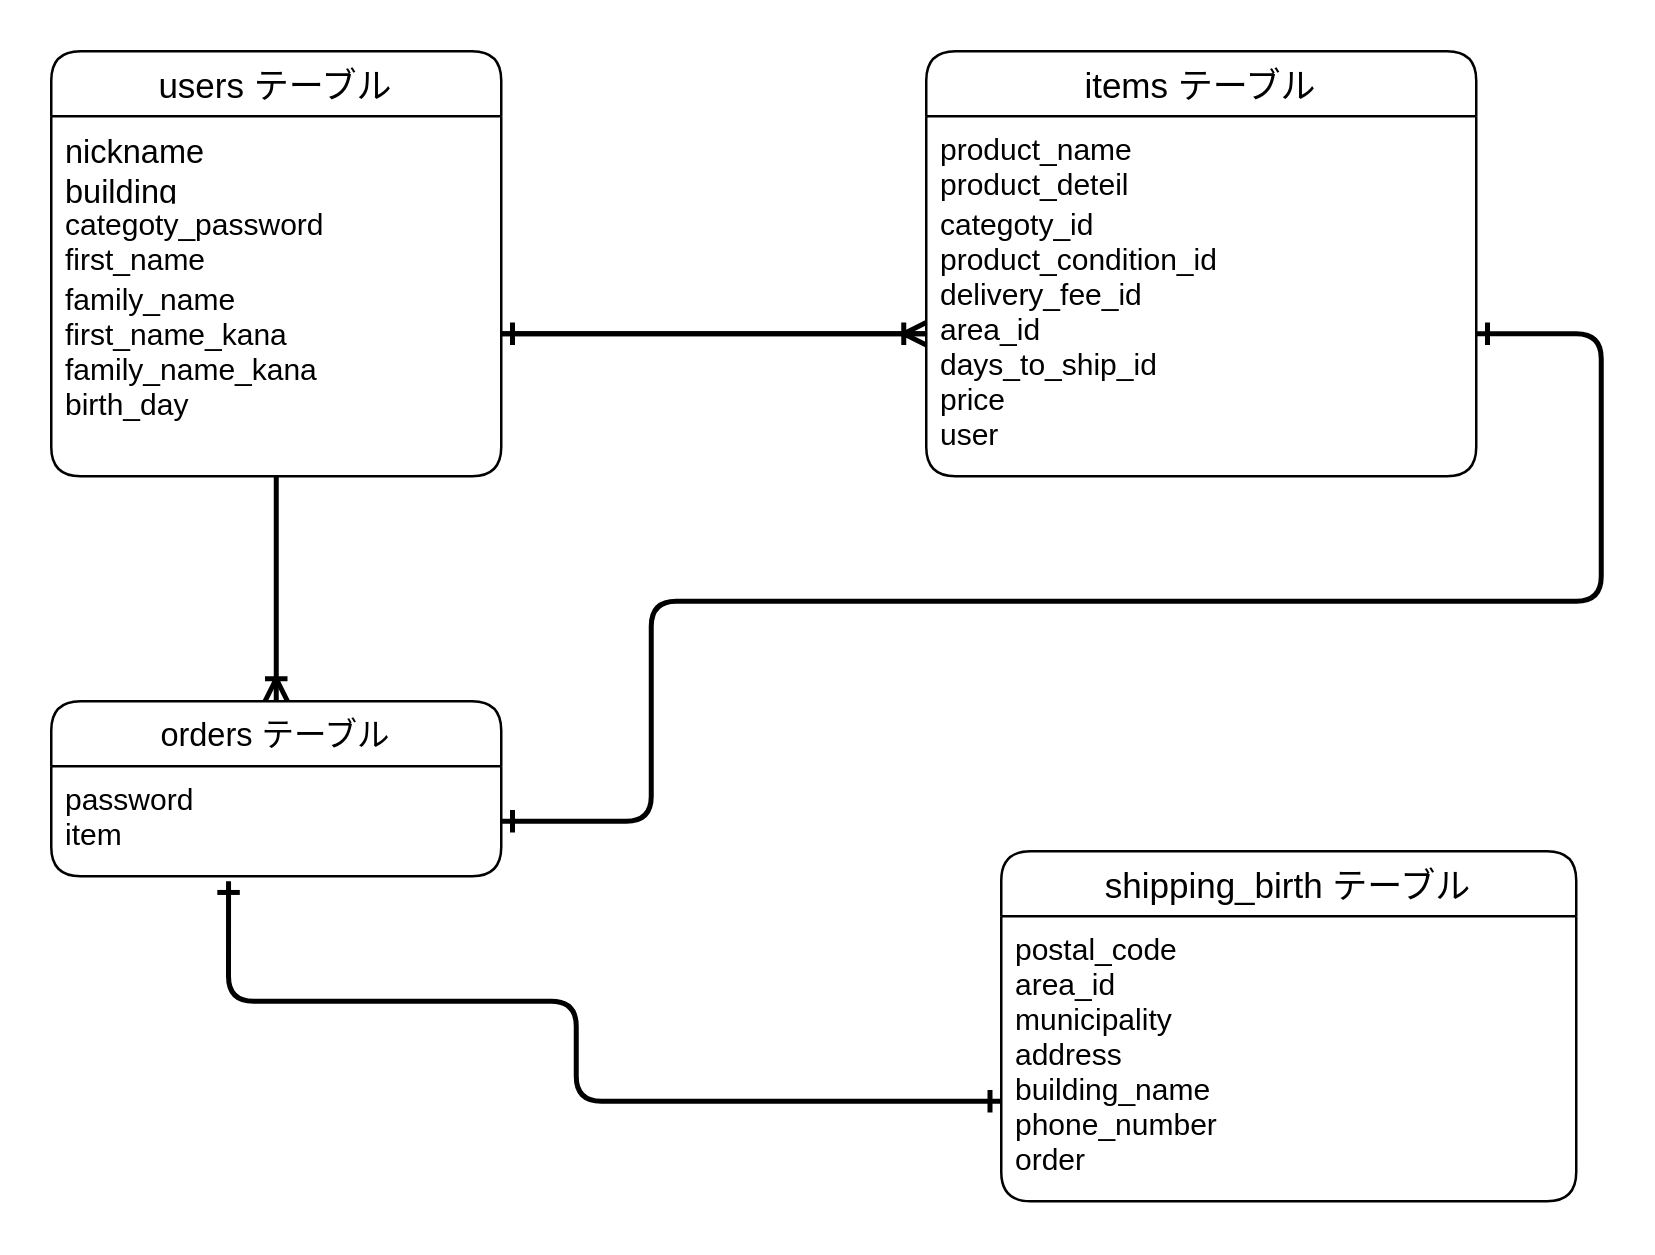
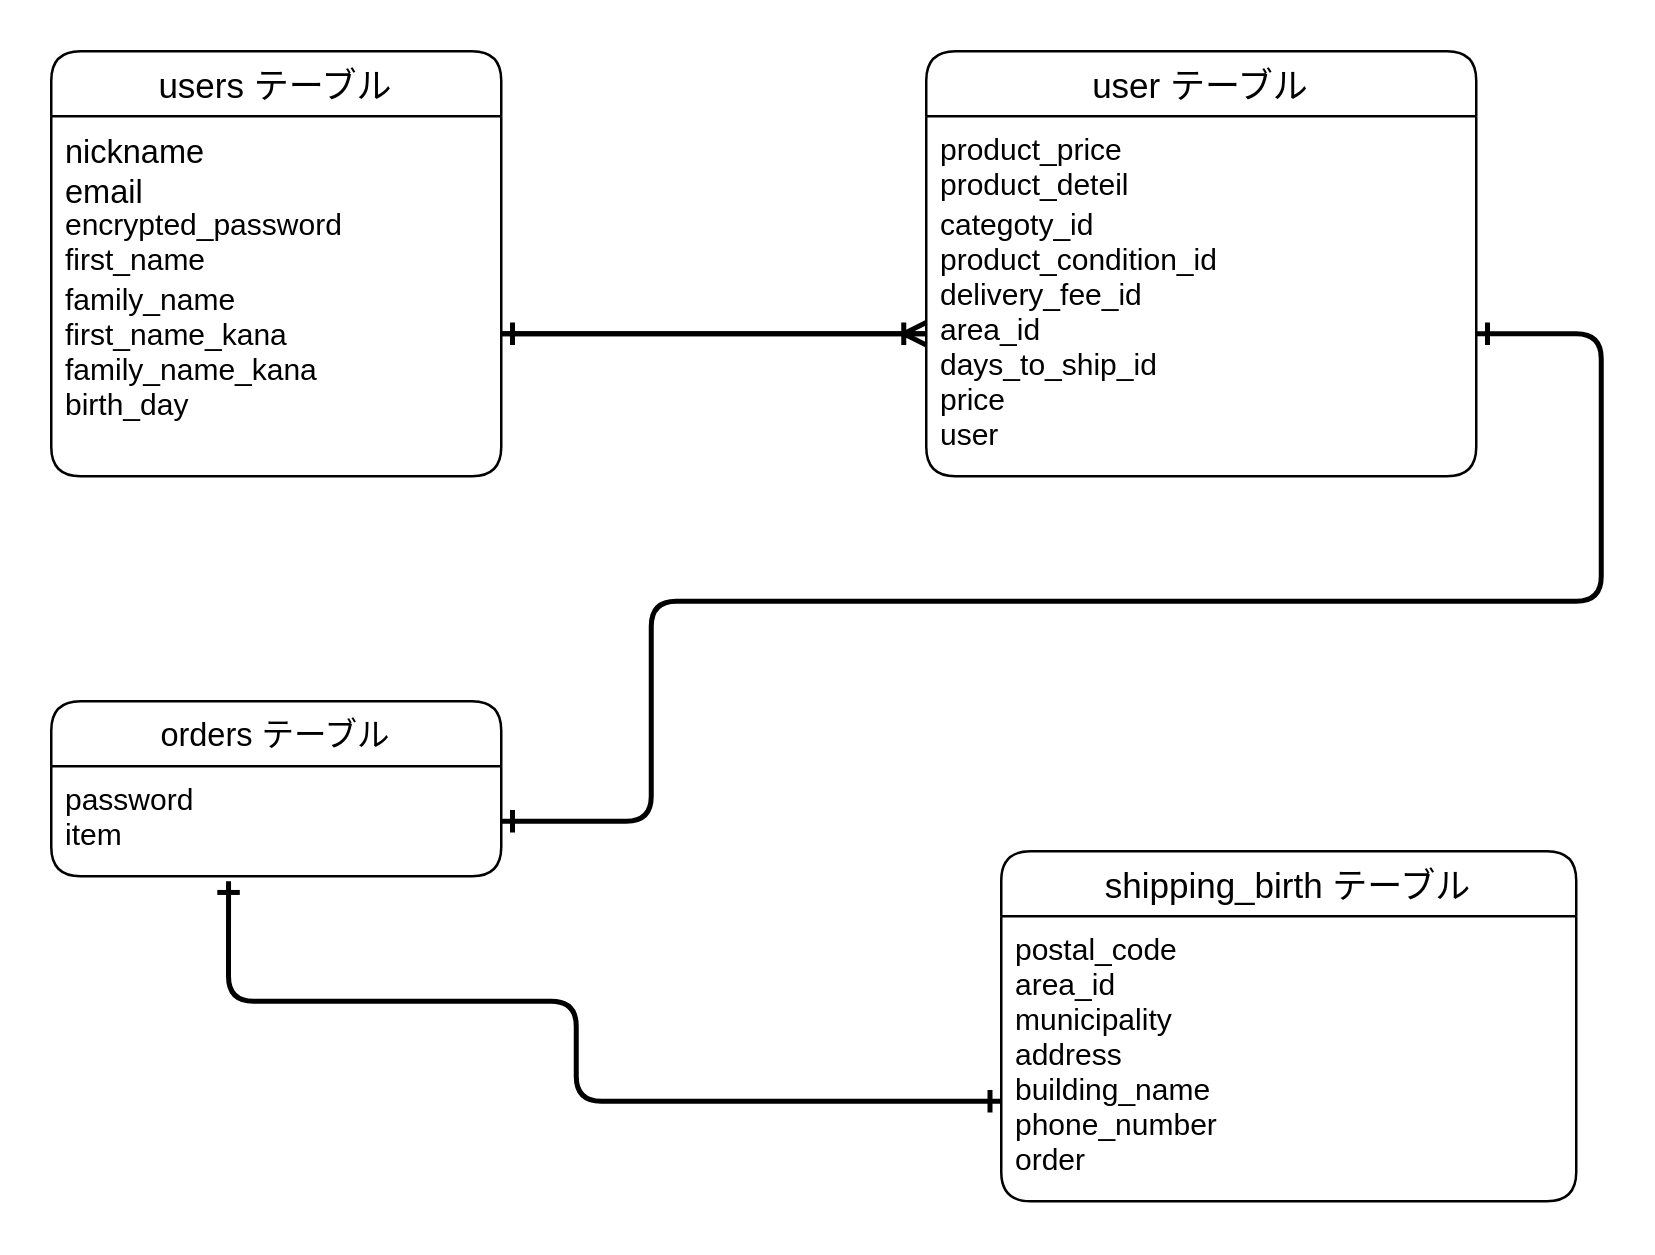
(1200, 86) -> (1200, 86)
(1041, 150) -> (1045, 150)
(134, 152) -> (134, 152)
(208, 225) -> (216, 225)
(276, 591) -> none
